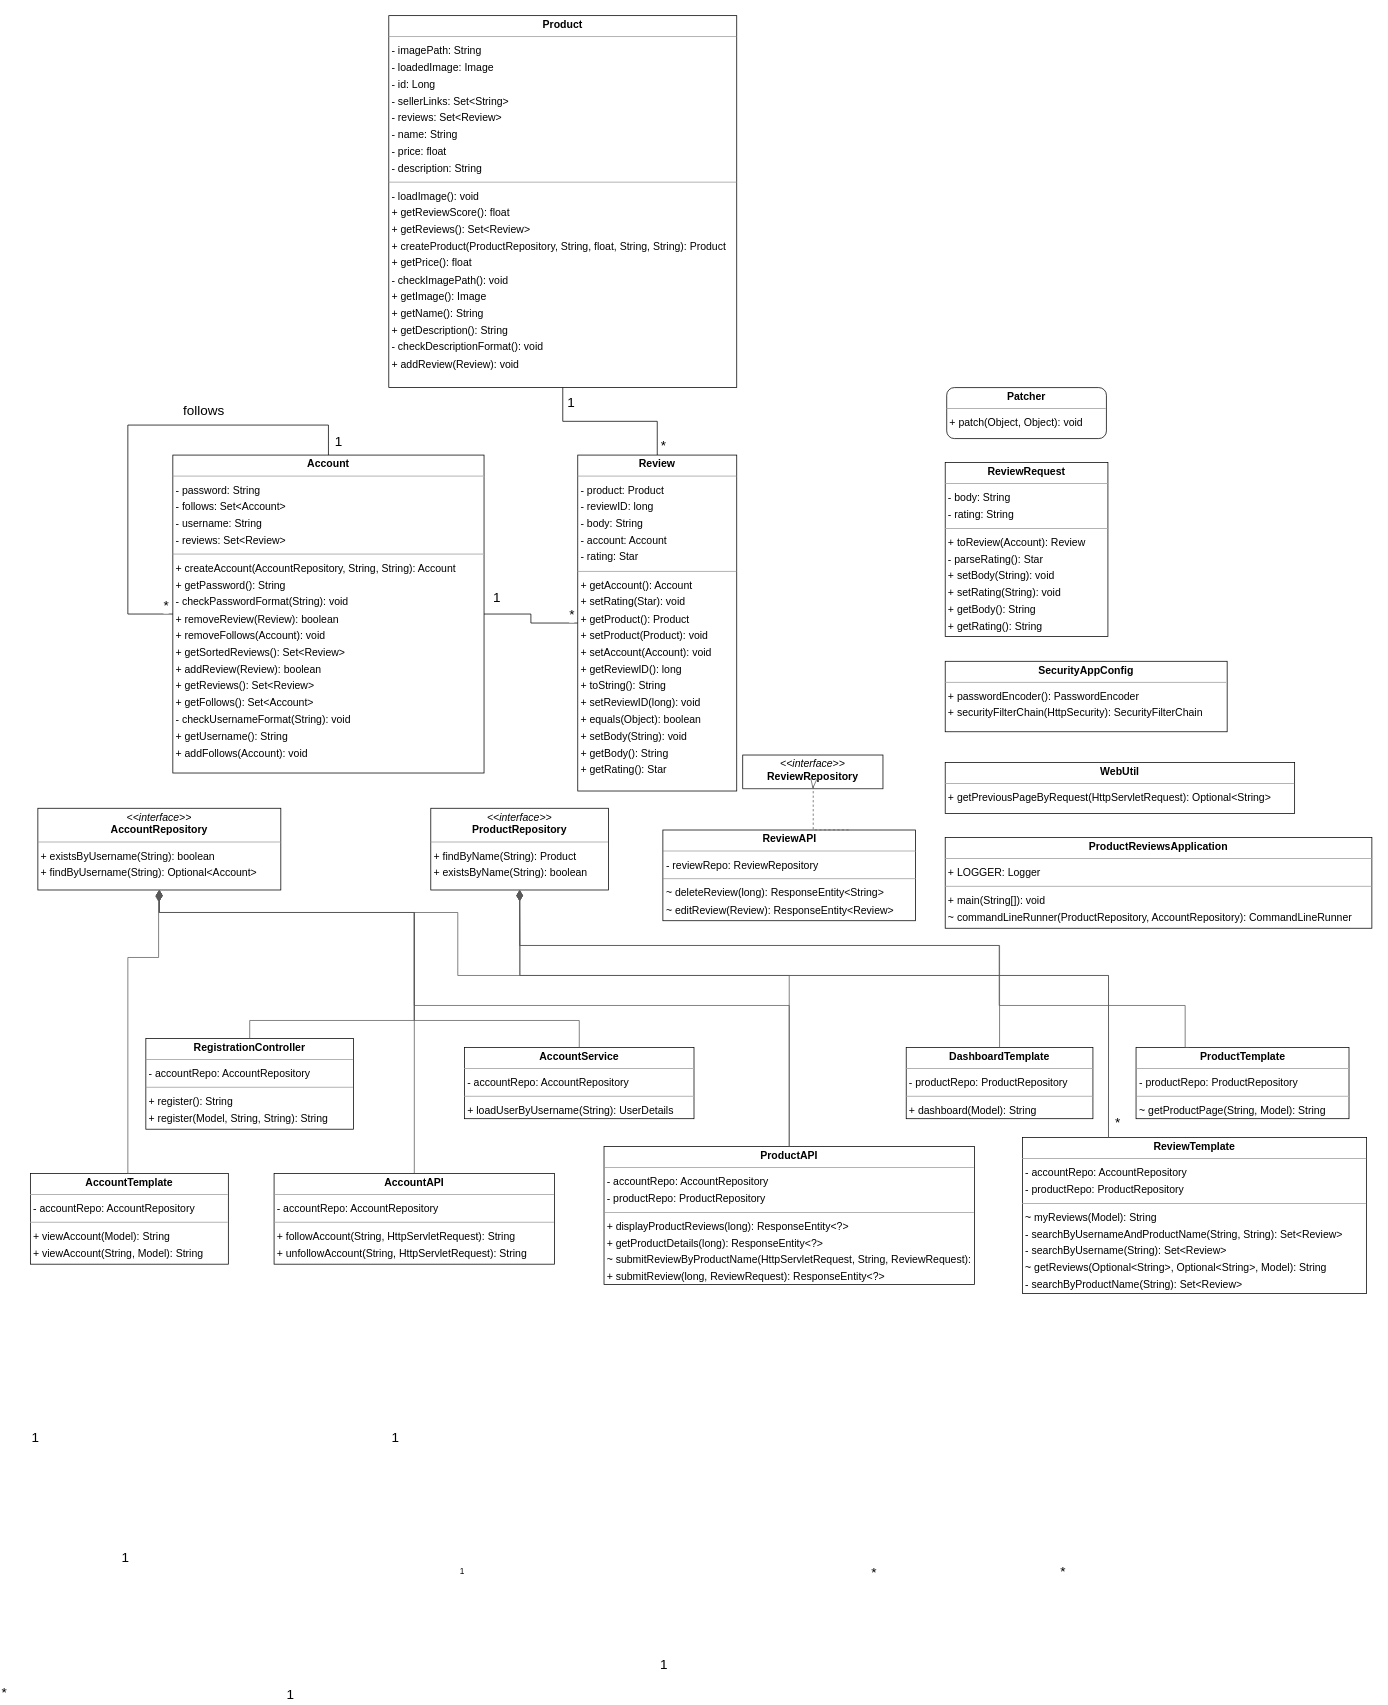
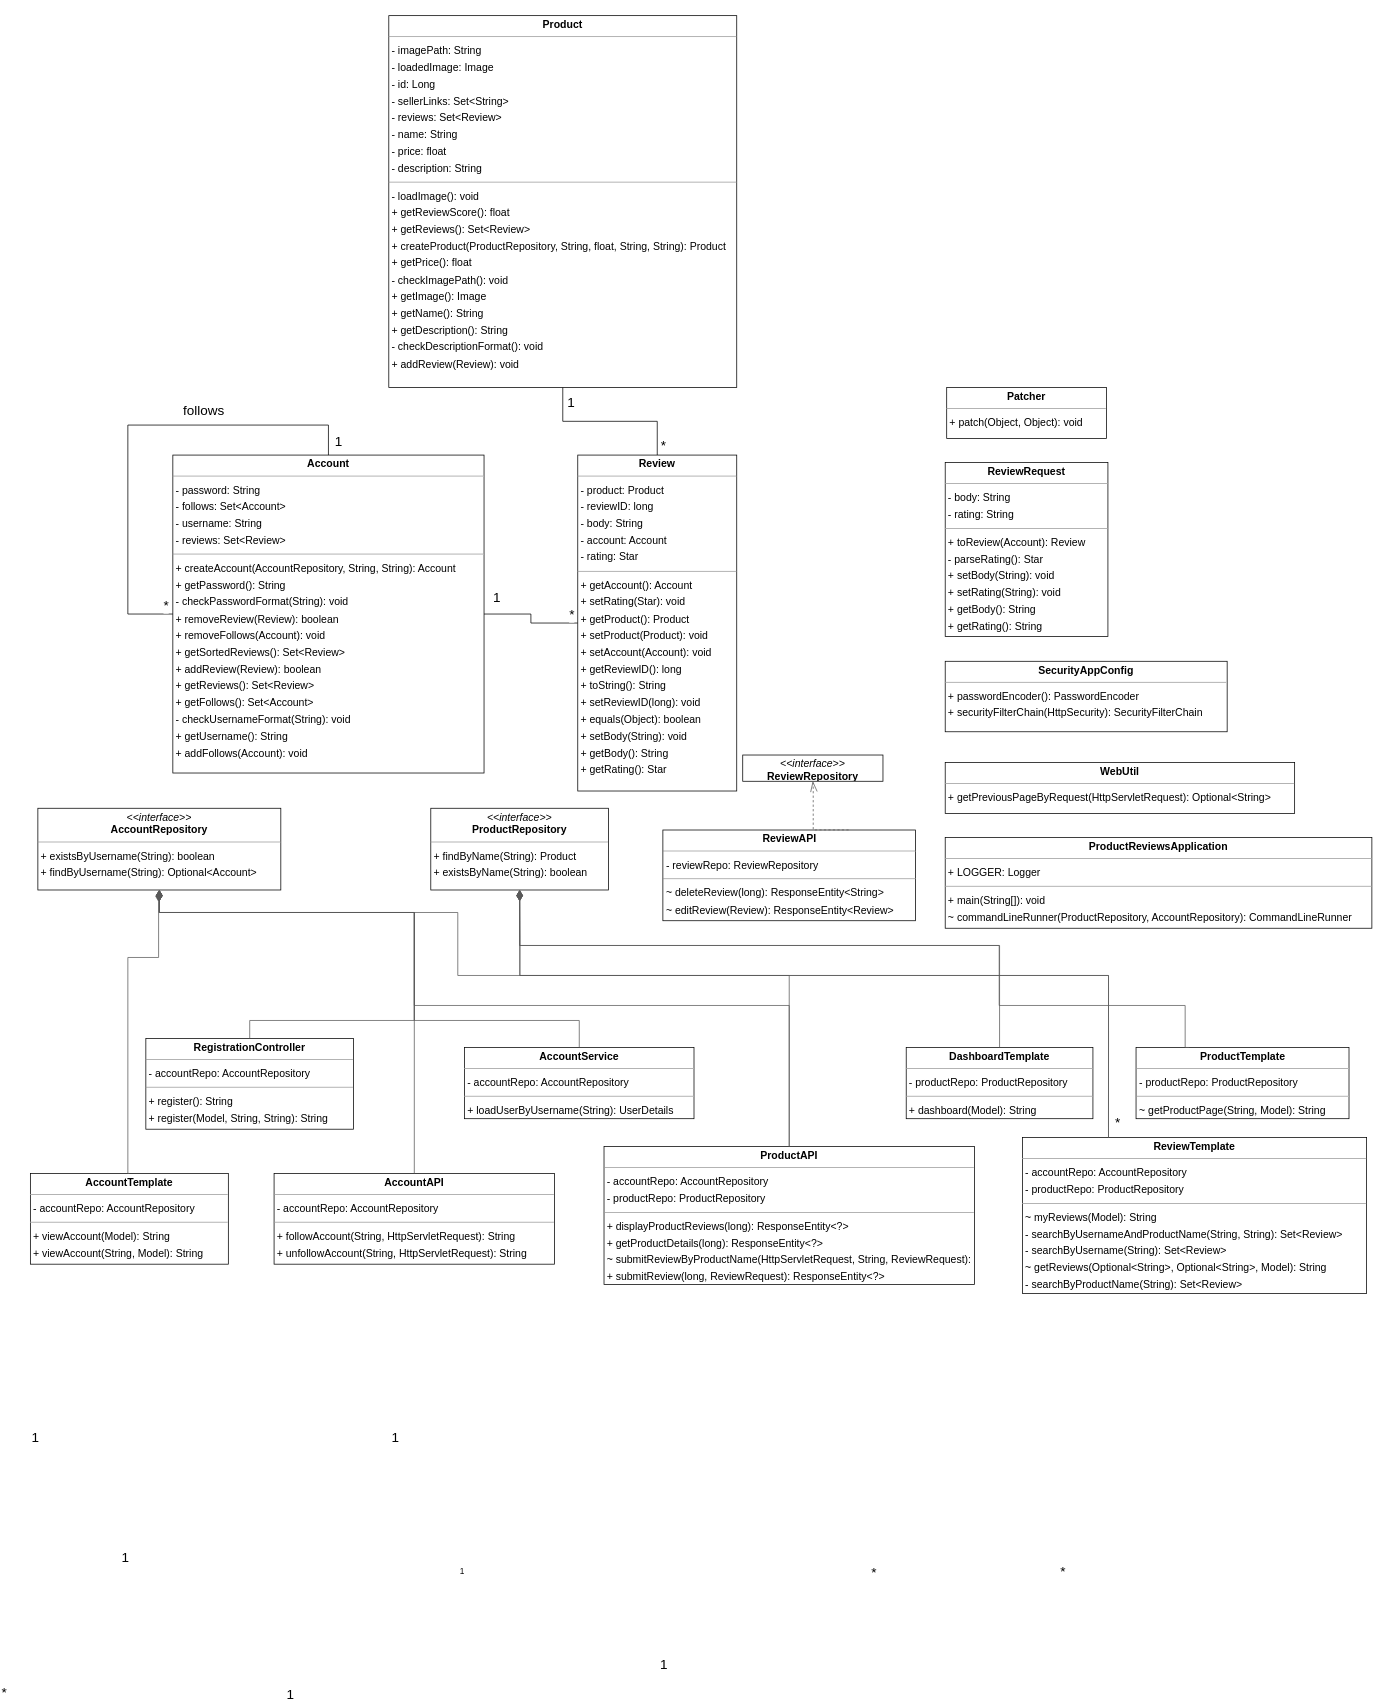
(1027, 413) -> (1027, 413)
(813, 772) -> (813, 768)
